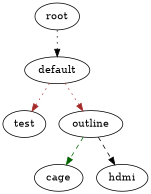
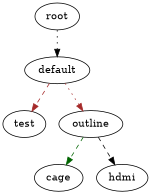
(43, 94) -> (43, 94)
